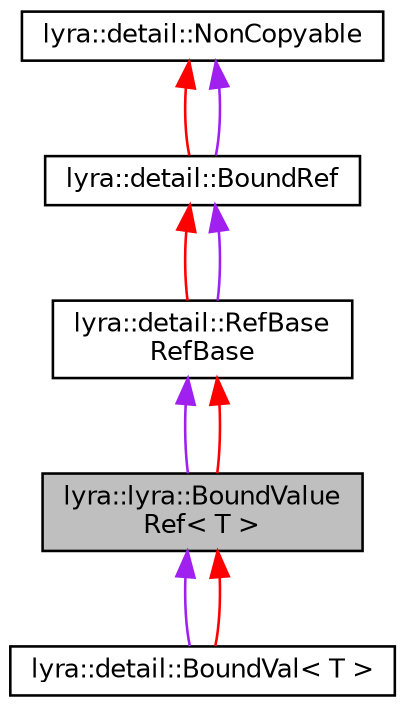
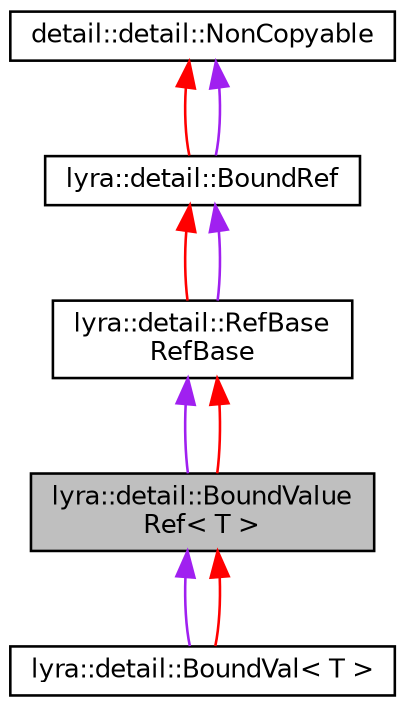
(203, 36) -> (203, 36)
(203, 512) -> (203, 512)
